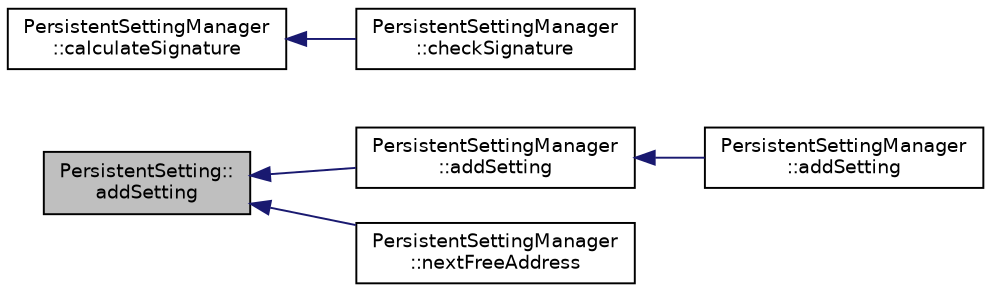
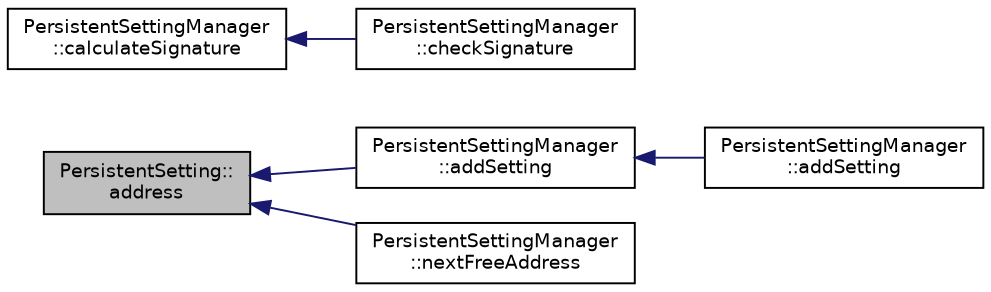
(147, 183) -> (147, 183)
